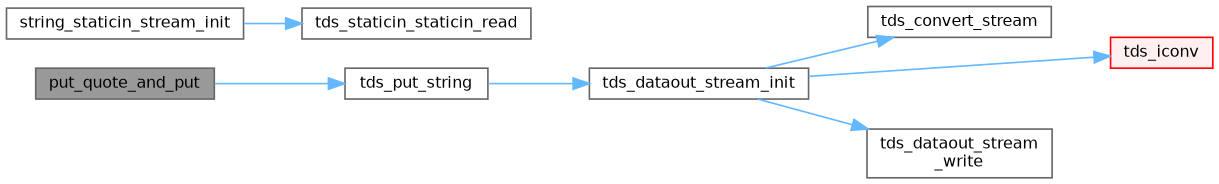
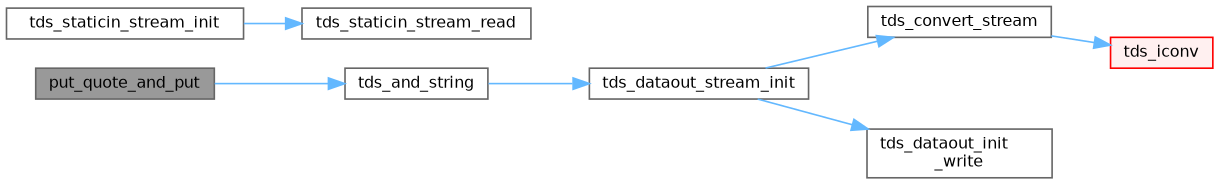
(125, 24) -> (125, 24)
(416, 24) -> (416, 24)
(951, 67) -> (1073, 39)
(416, 84) -> (416, 84)
(960, 153) -> (960, 153)
